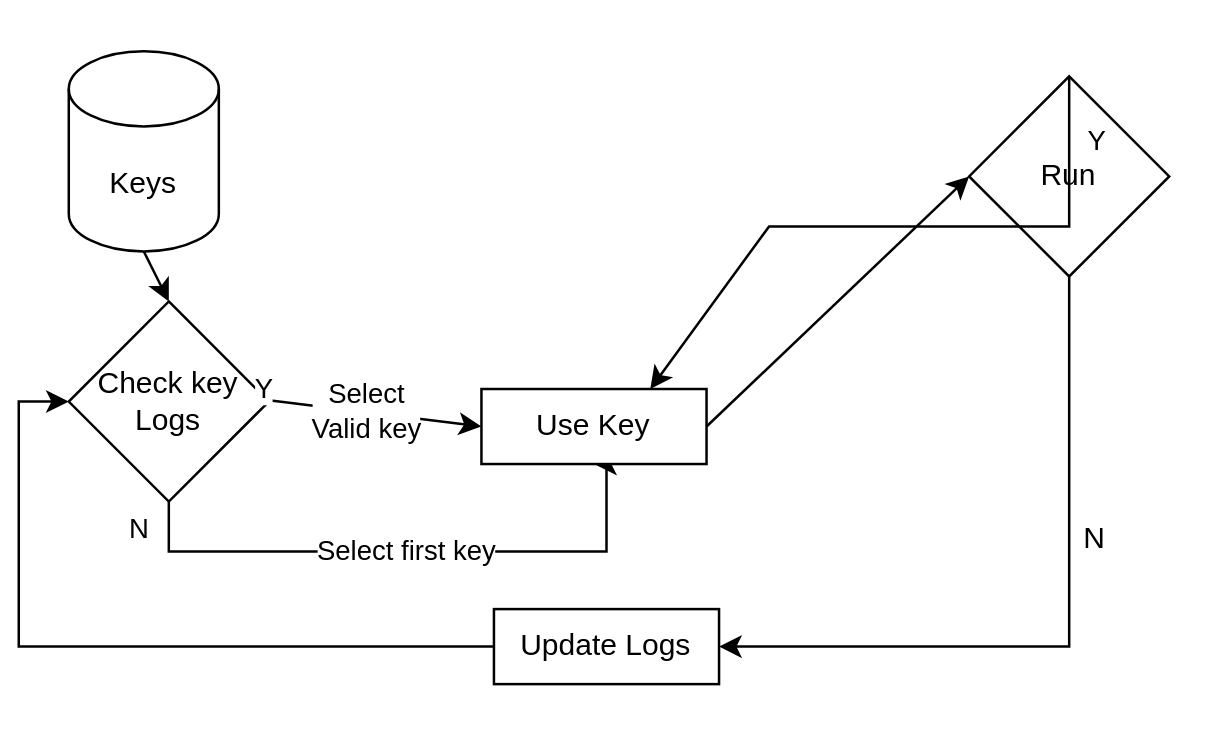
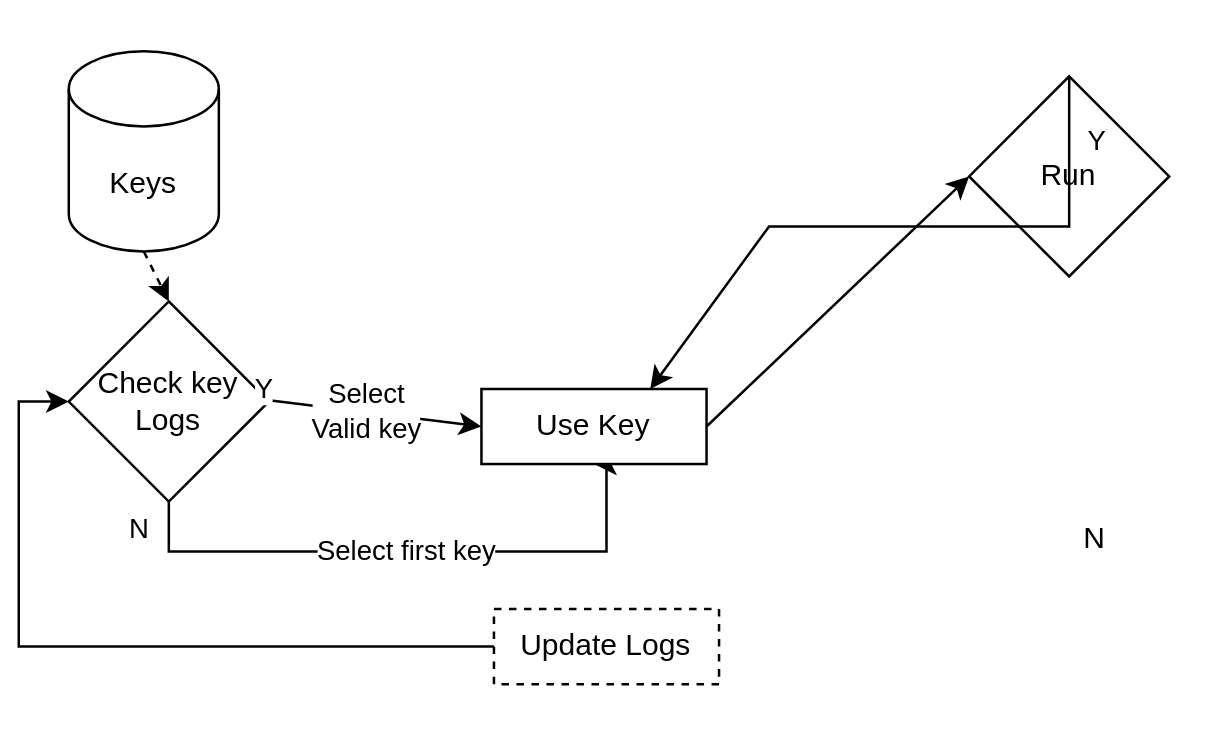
(154, 271) -> (154, 271)
(1069, 628) -> none
(606, 646) -> (606, 646)
